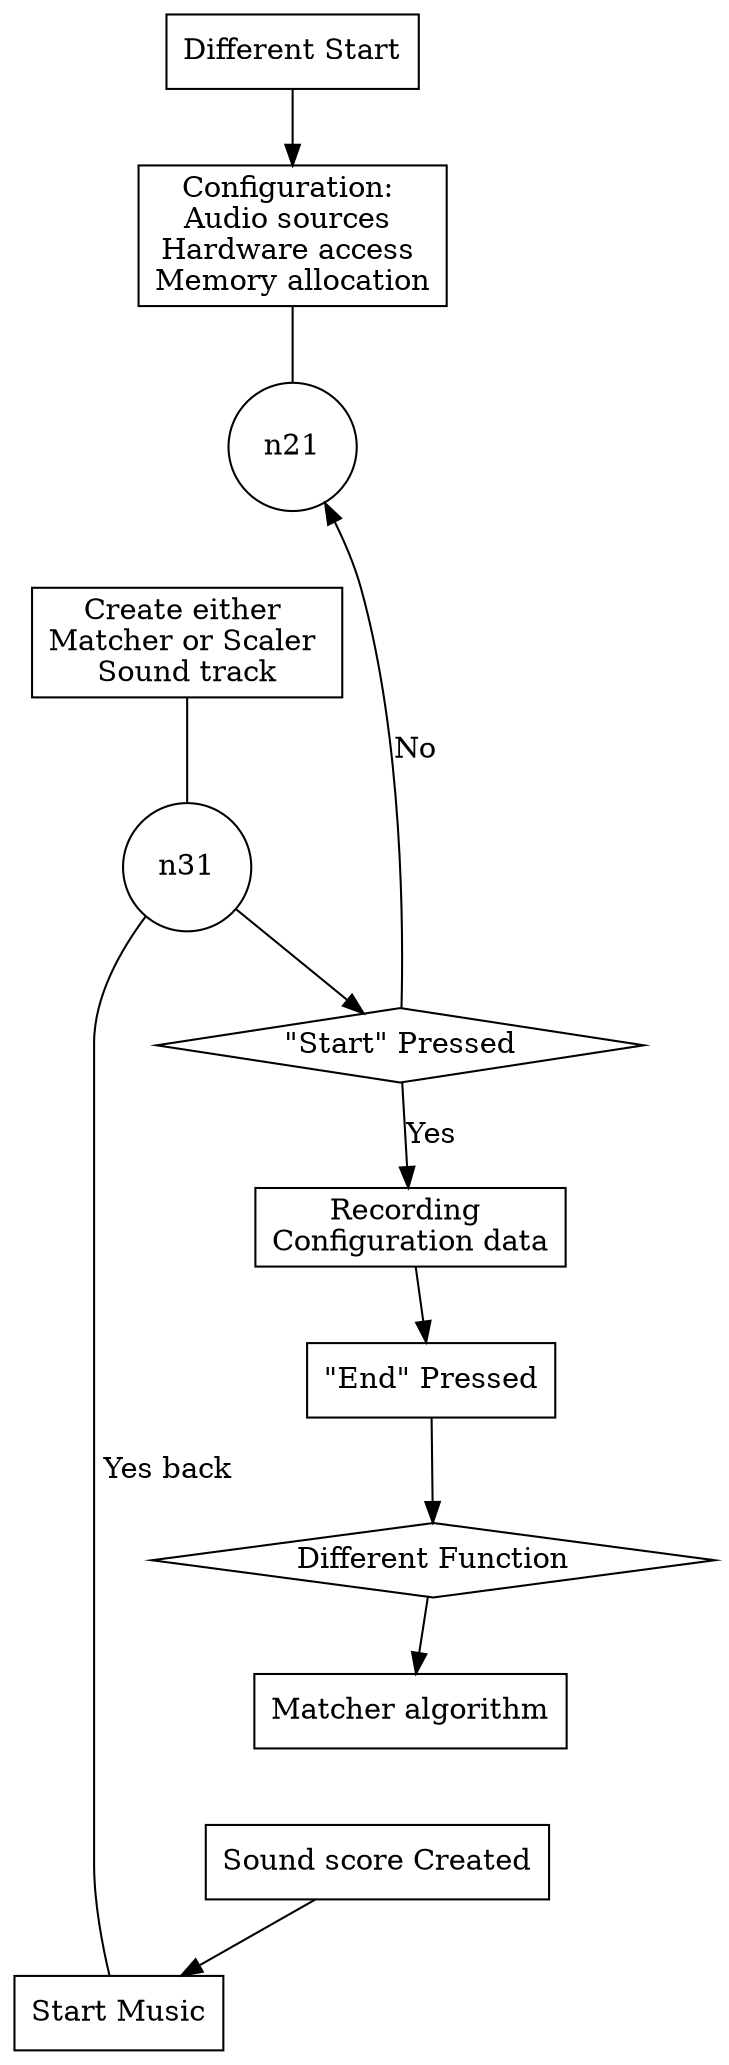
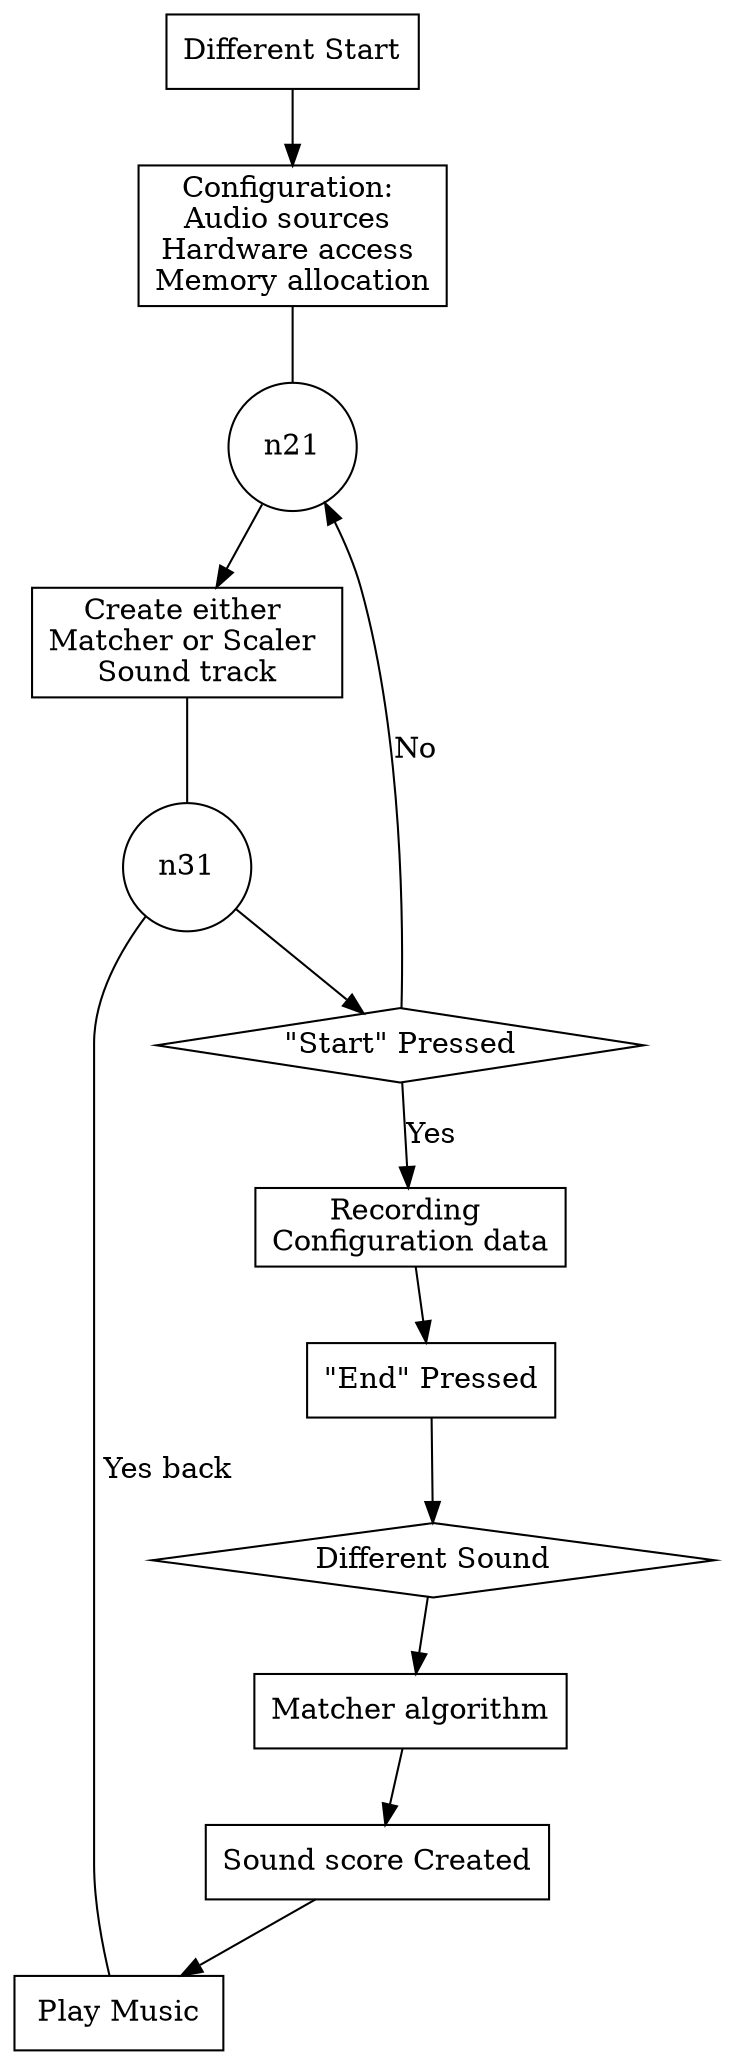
none -> (244, 537)
(433, 1560) -> (433, 1560)
none -> (396, 1776)
(119, 2013) -> (119, 2013)
